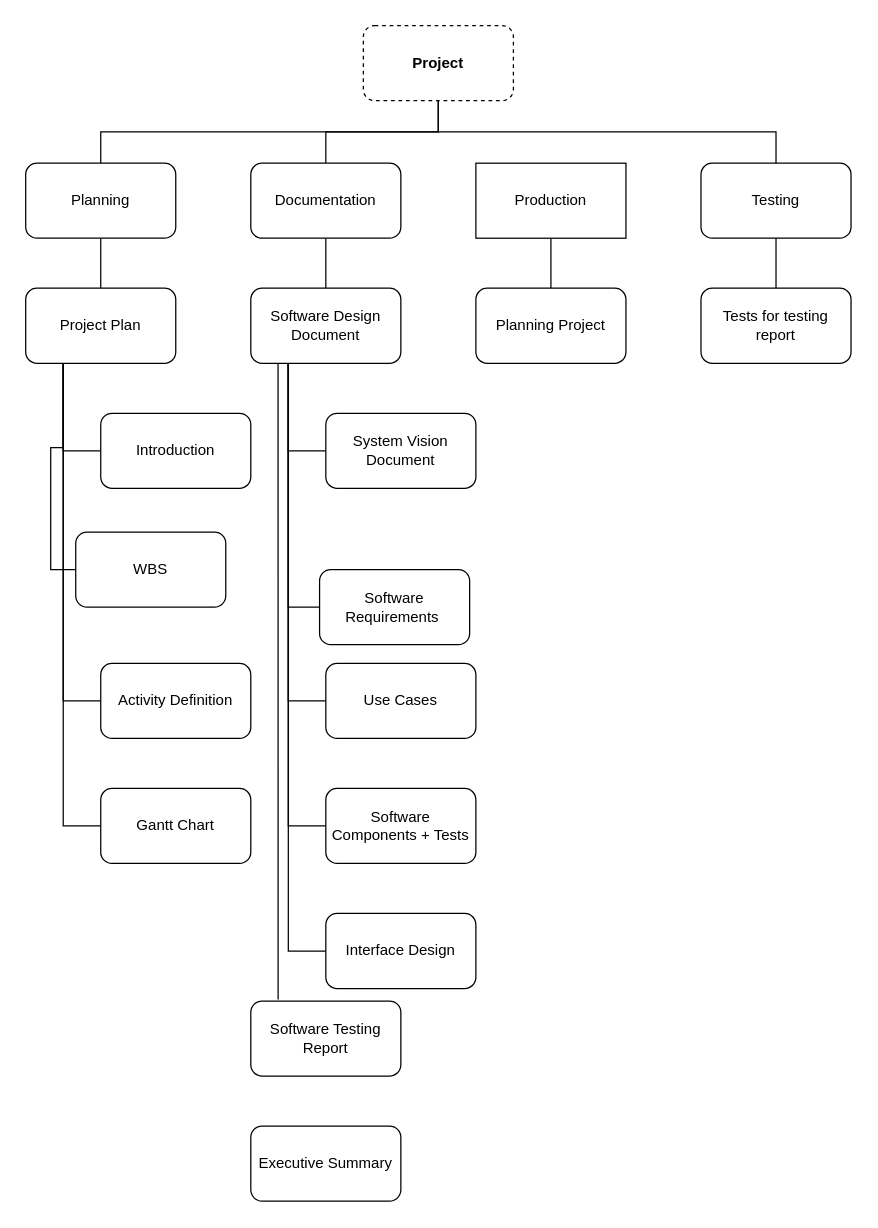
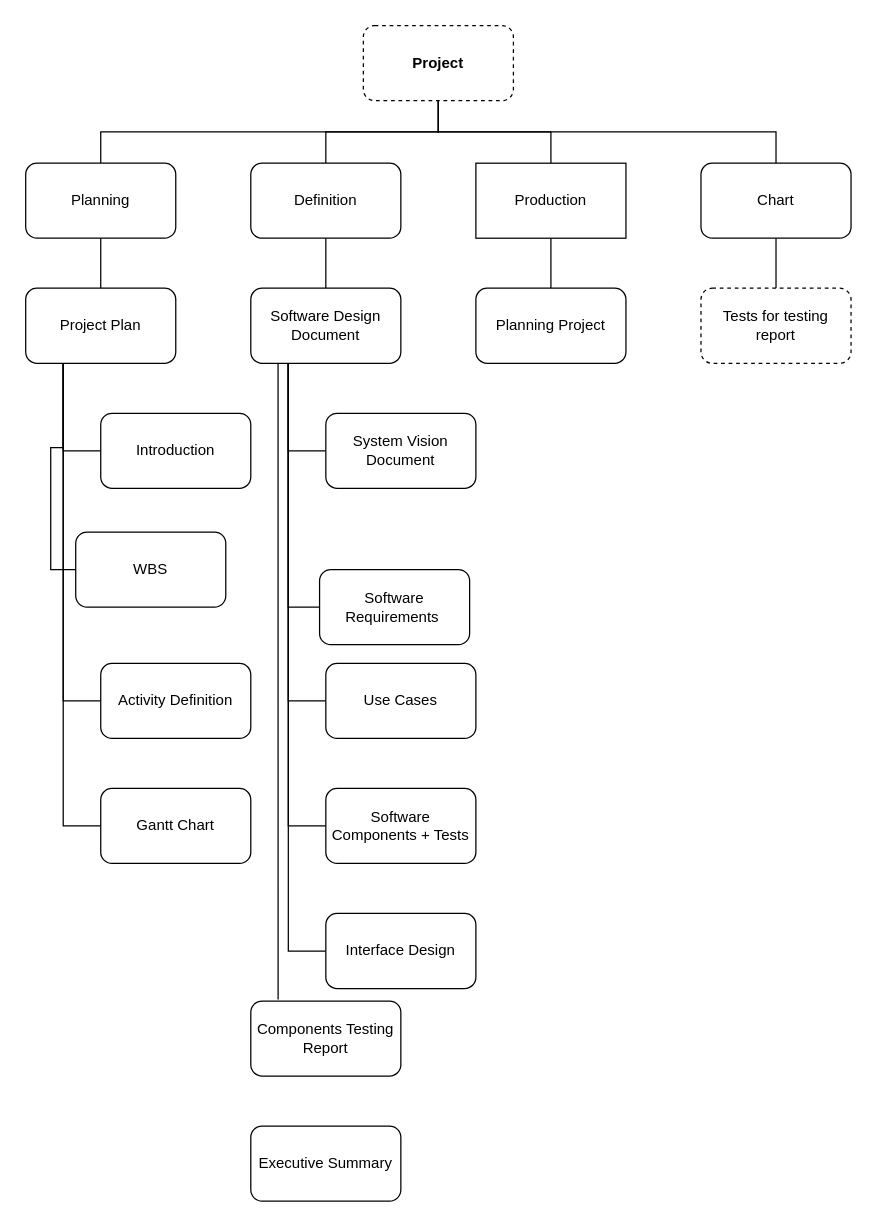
none -> (551, 148)
(326, 201) -> (326, 201)
(776, 201) -> (776, 201)
(776, 326) -> (776, 326)
(326, 1038) -> (326, 1038)
